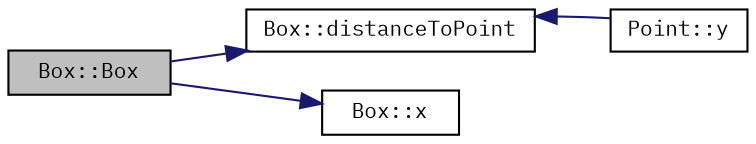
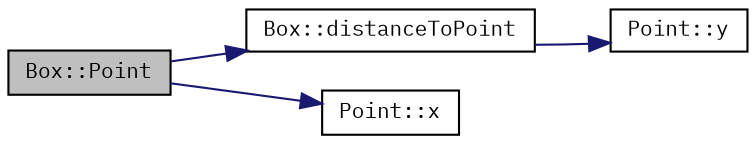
(583, 17) -> (562, 45)
(89, 73) -> (89, 73)
(391, 113) -> (391, 113)
